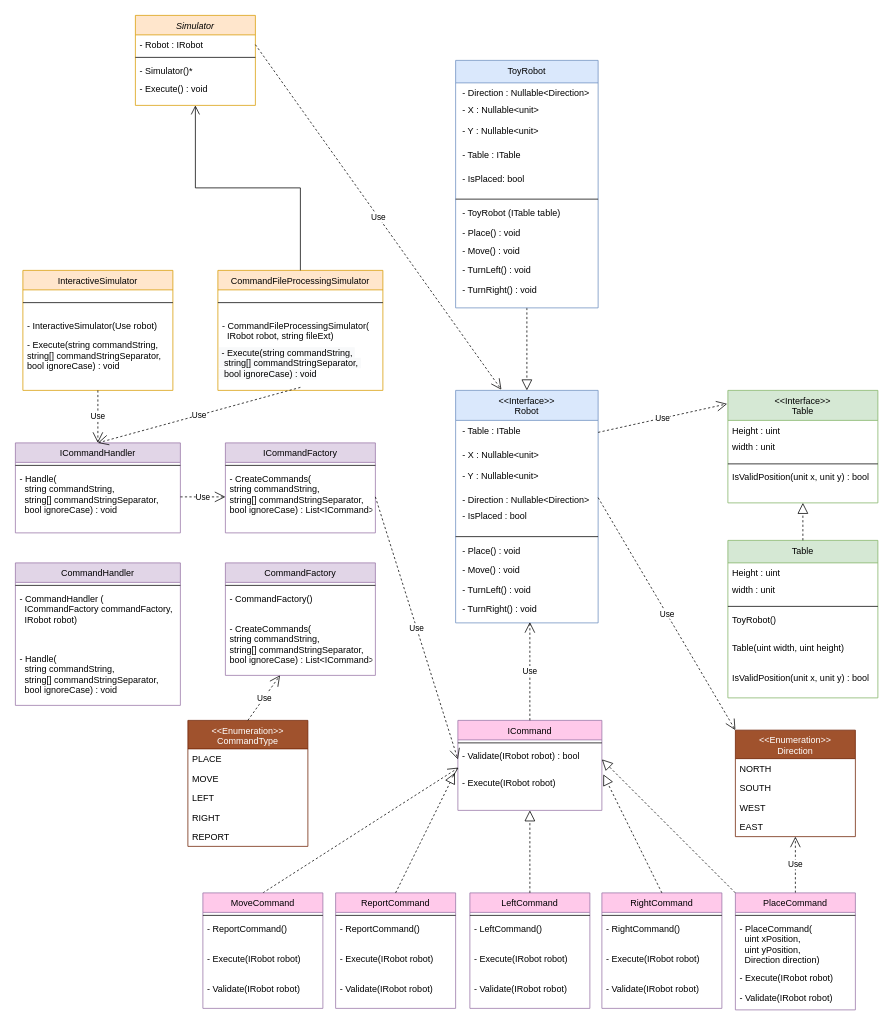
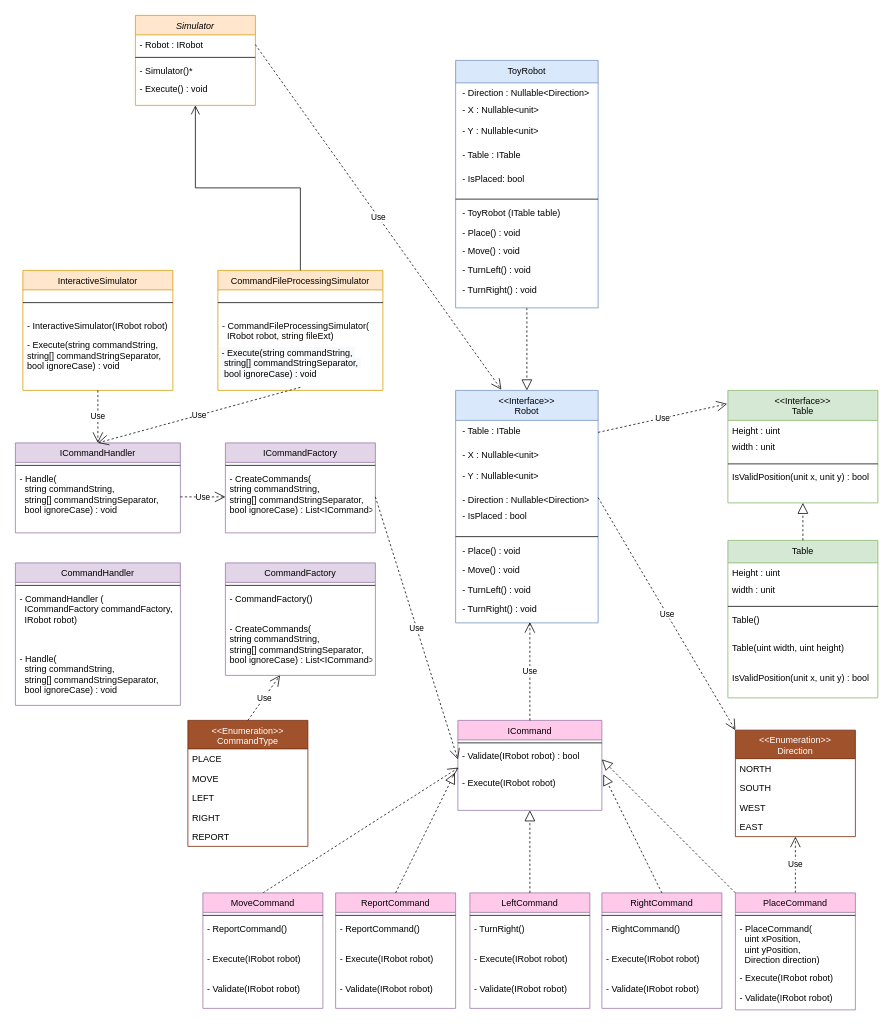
(104, 326) -> (112, 326)
(757, 620) -> (748, 620)
(511, 929) -> (504, 929)
